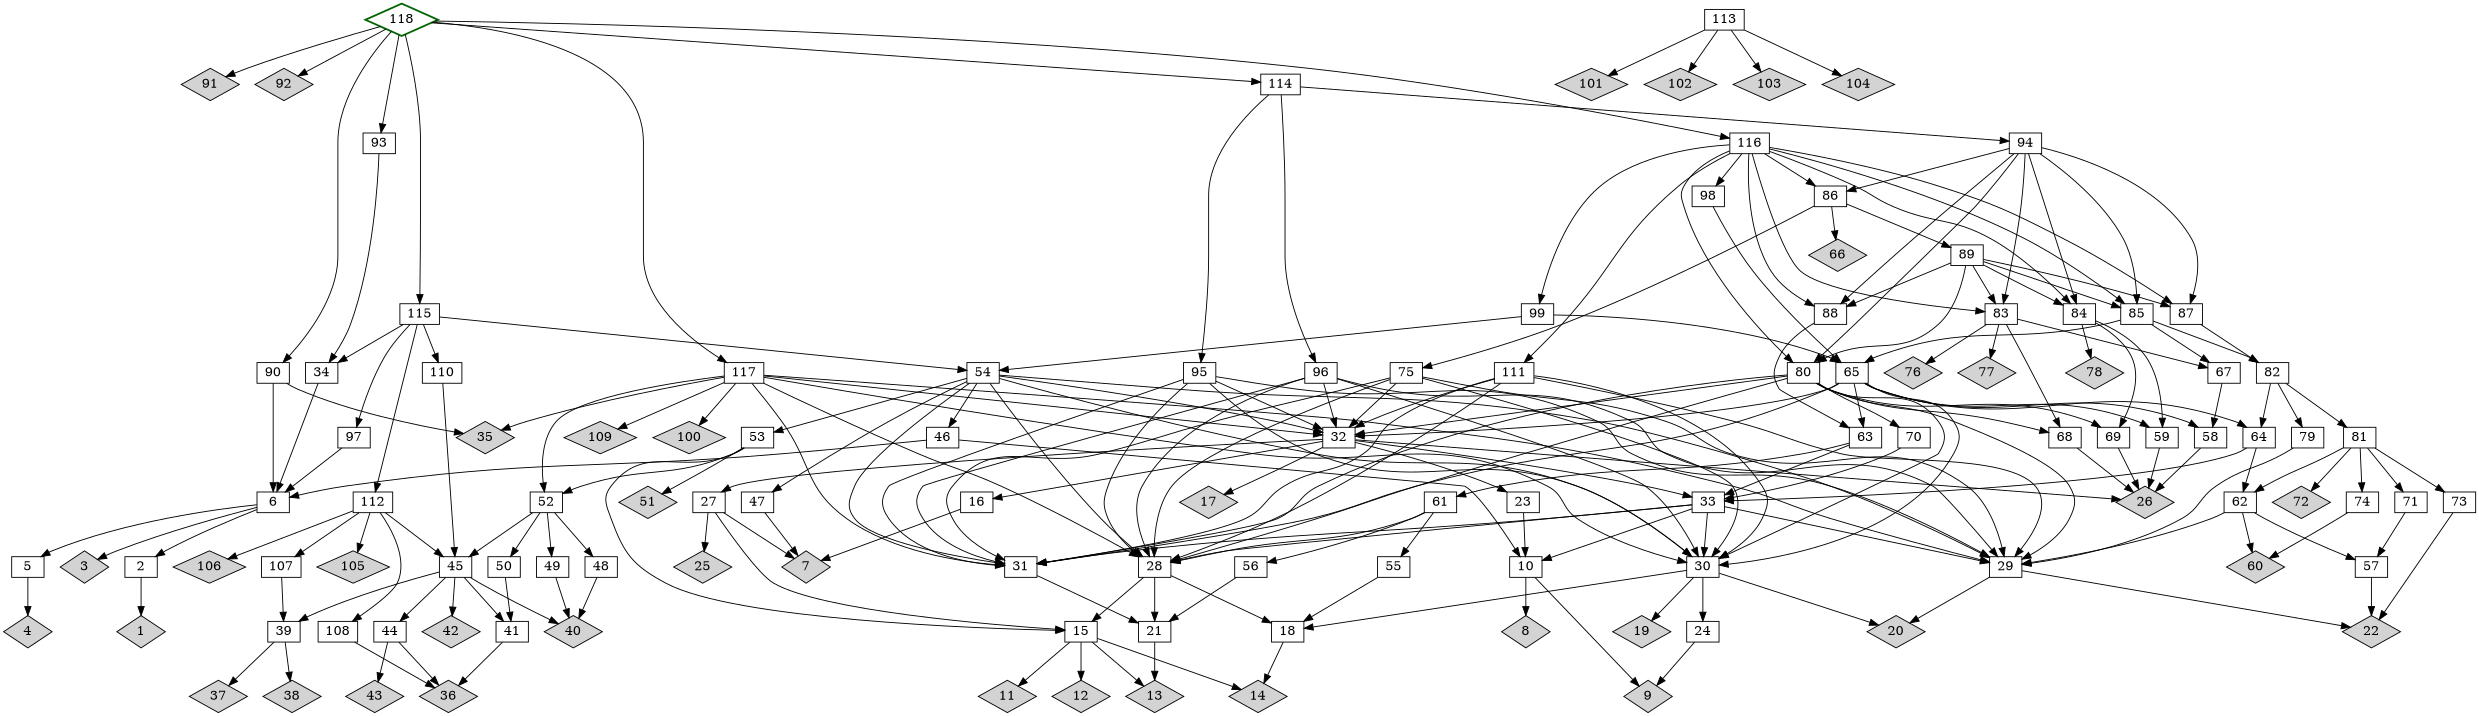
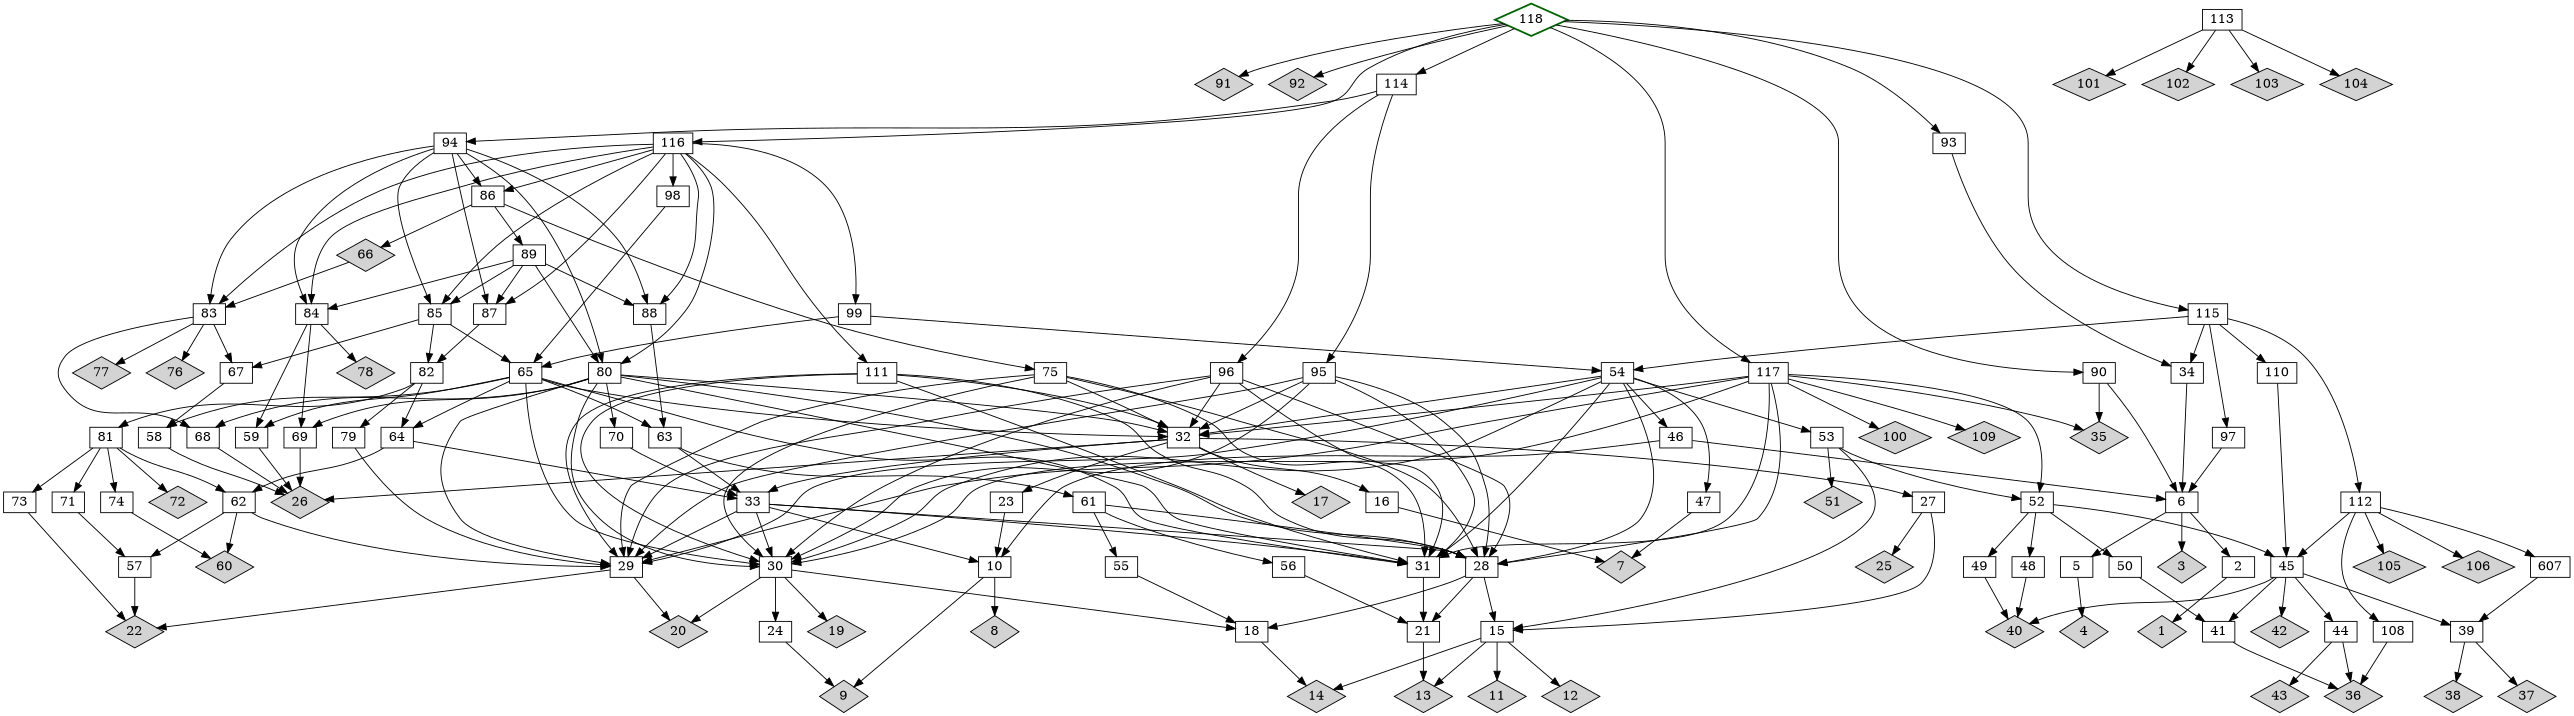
(1982, 281) -> (292, 283)
(755, 533) -> none
(281, 567) -> (2550, 567)
